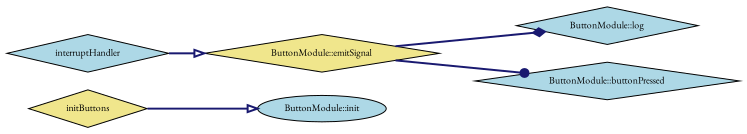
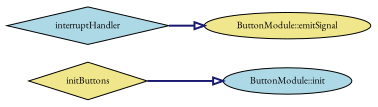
(607, 26) -> none
(322, 53) -> (288, 26)
(607, 81) -> none
